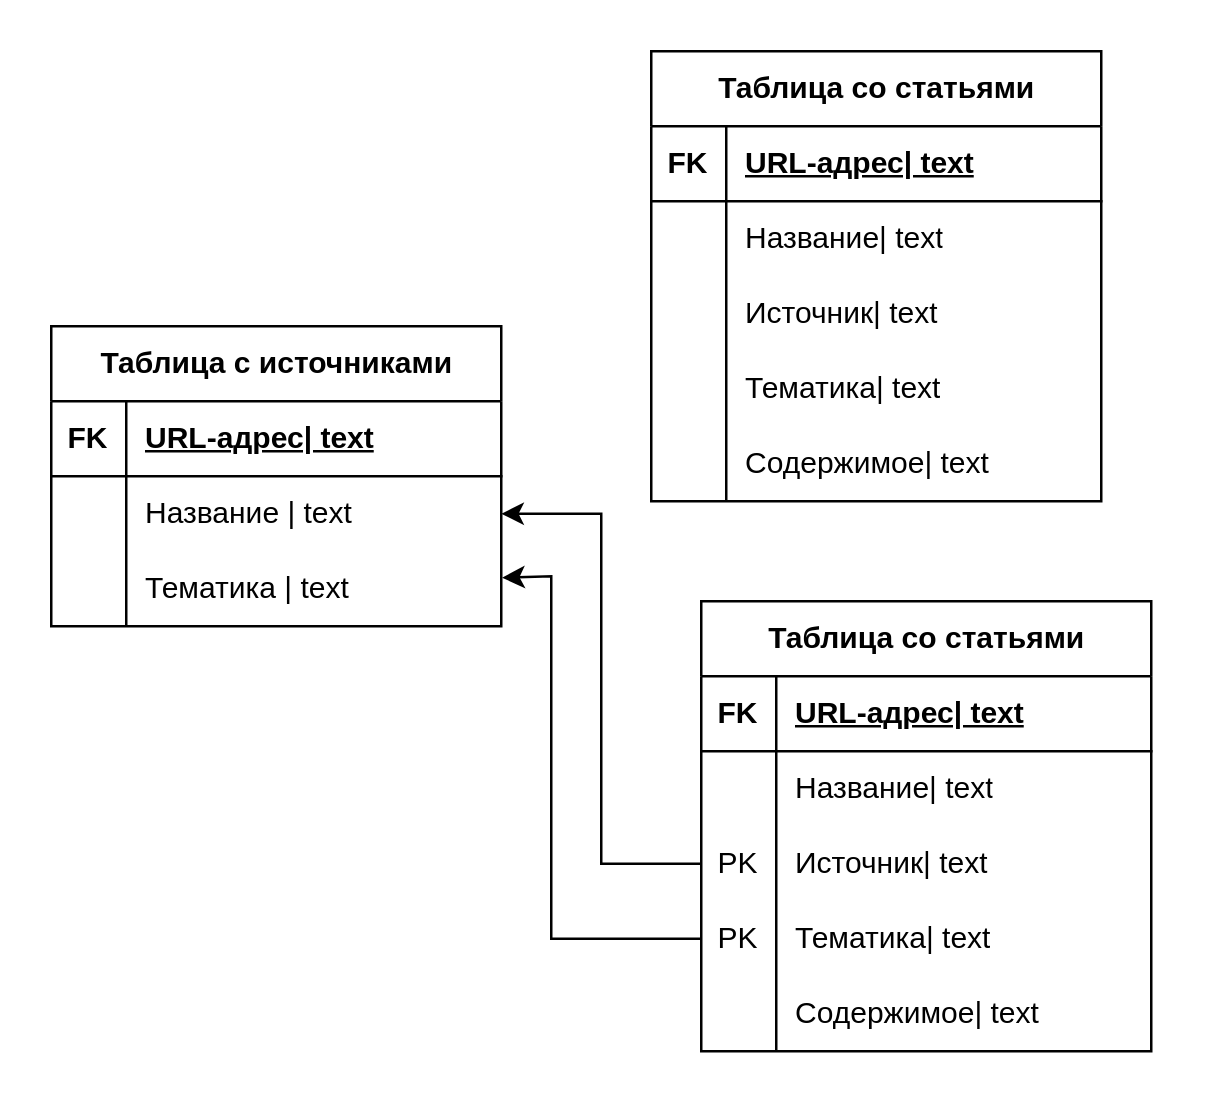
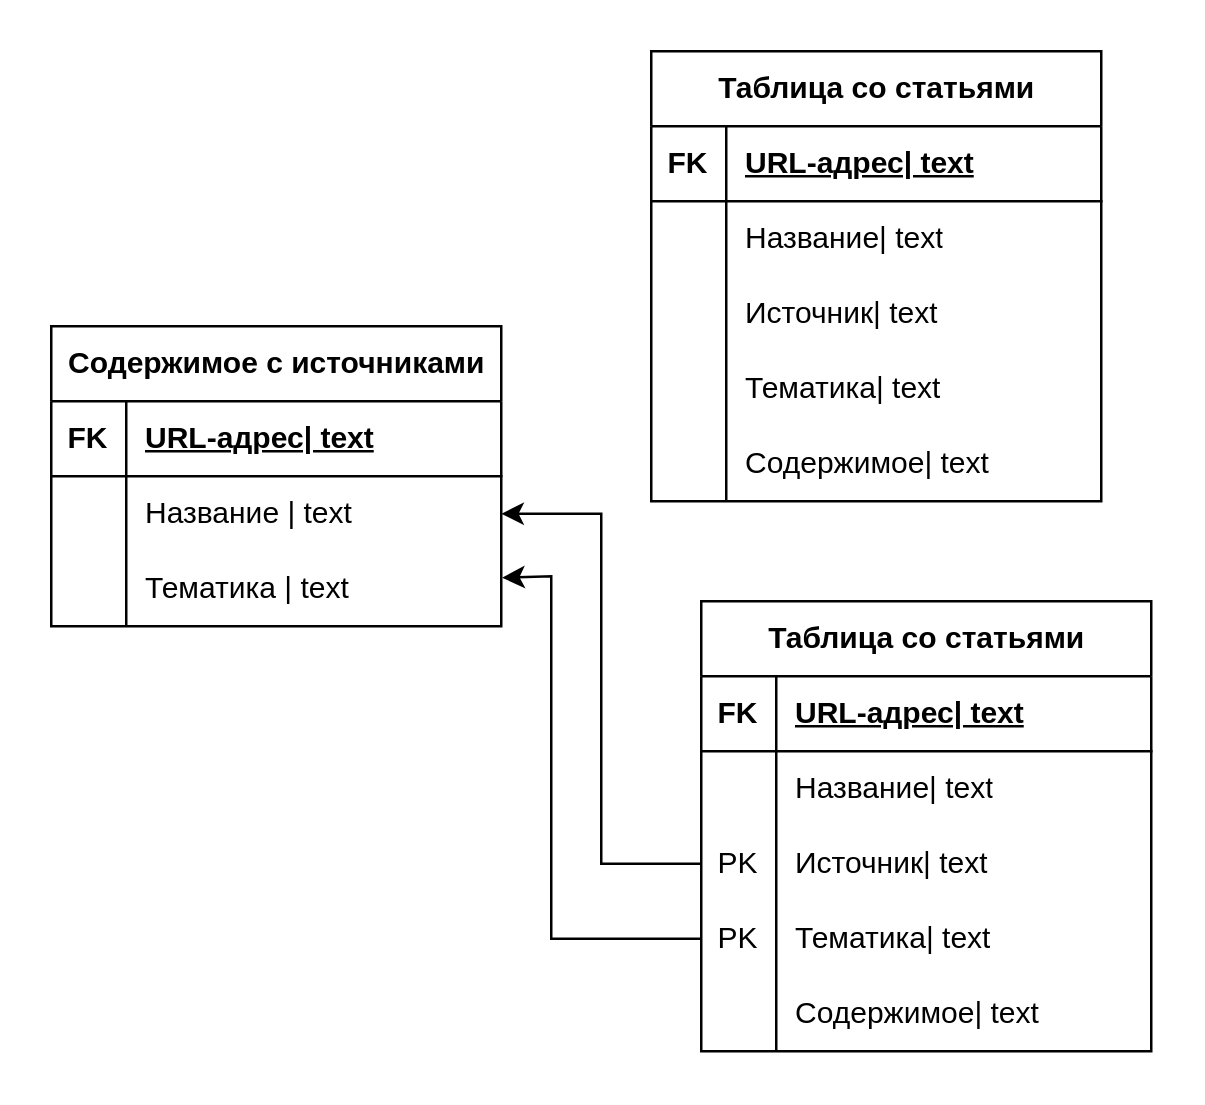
(278, 364) -> (278, 364)
